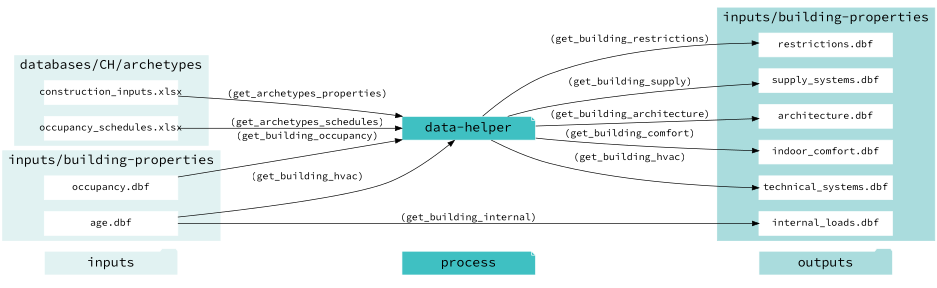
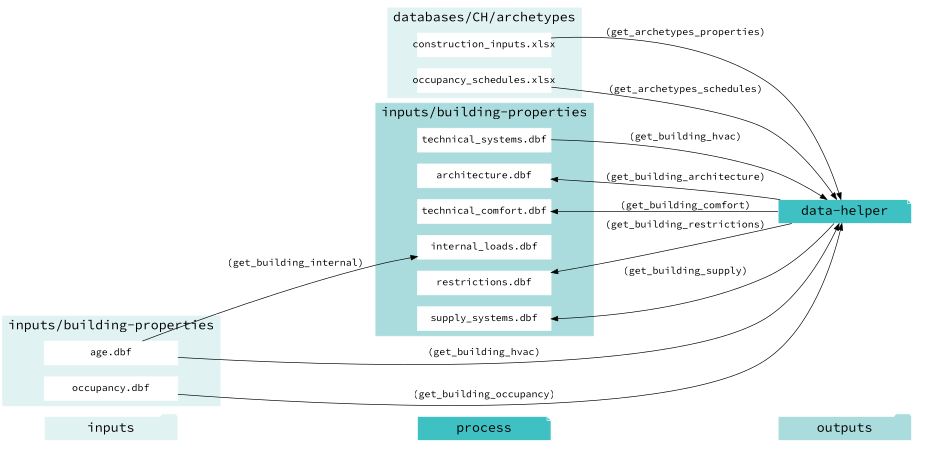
(826, 152) -> (484, 212)
(619, 177) -> (690, 152)
